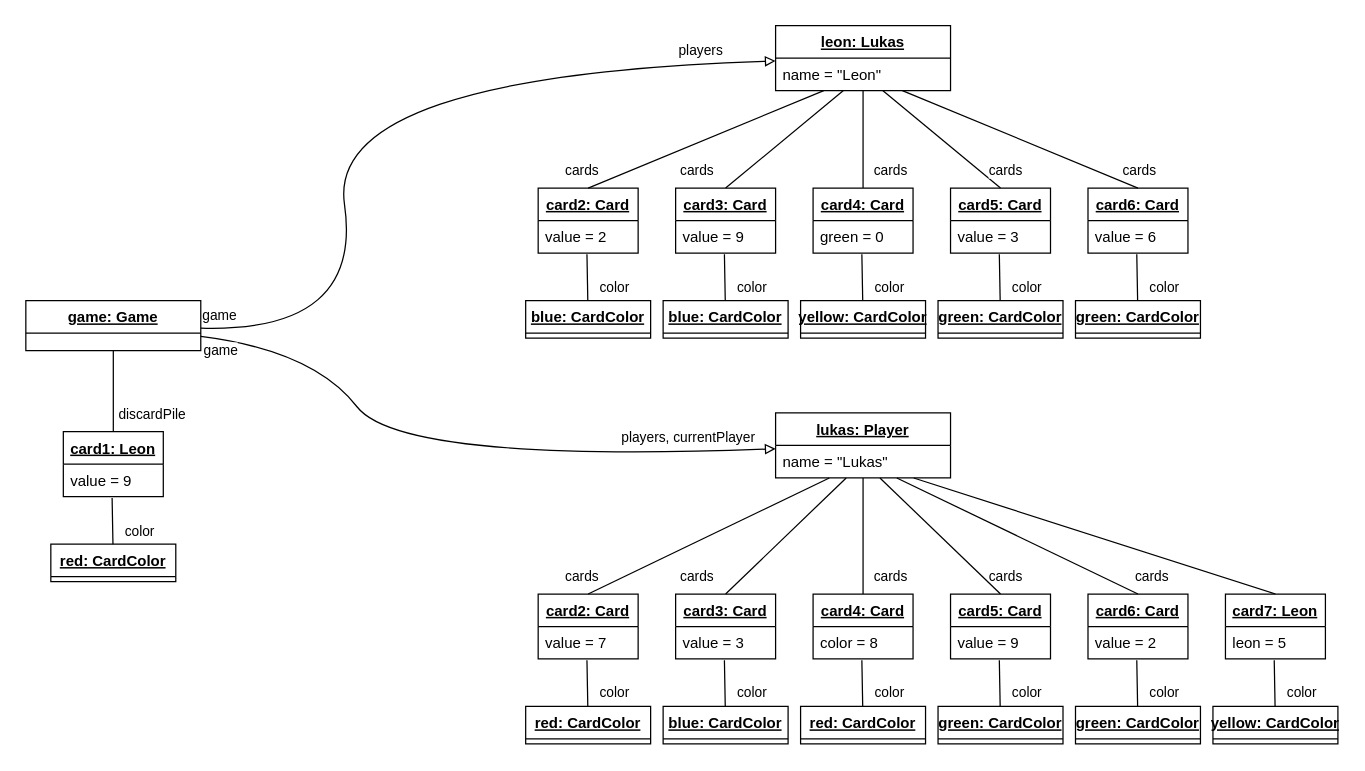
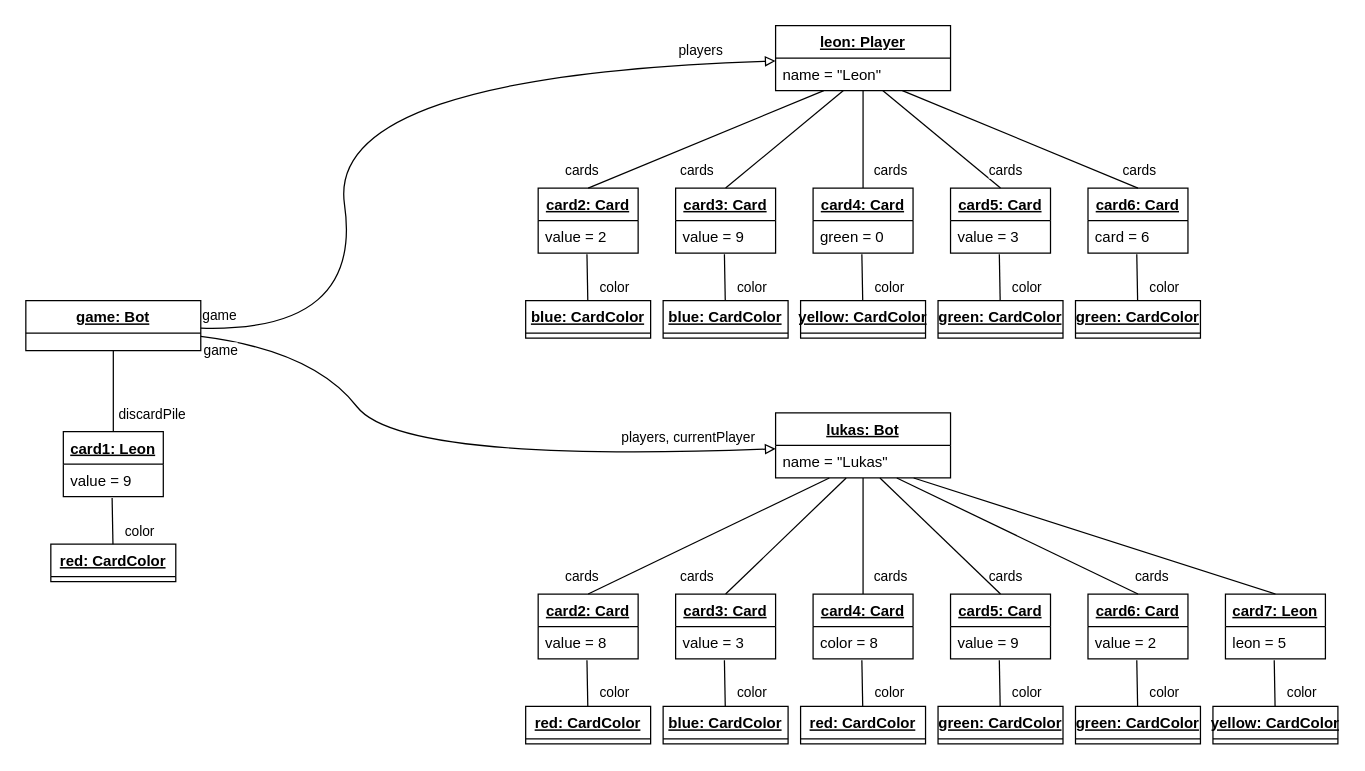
(863, 43) -> (863, 43)
(1127, 238) -> (1125, 238)
(113, 318) -> (113, 318)
(863, 430) -> (863, 430)
(577, 644) -> (577, 644)
